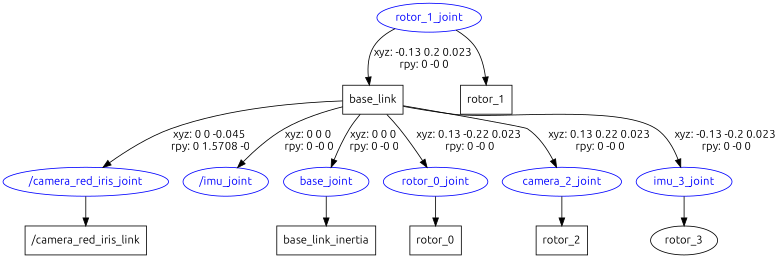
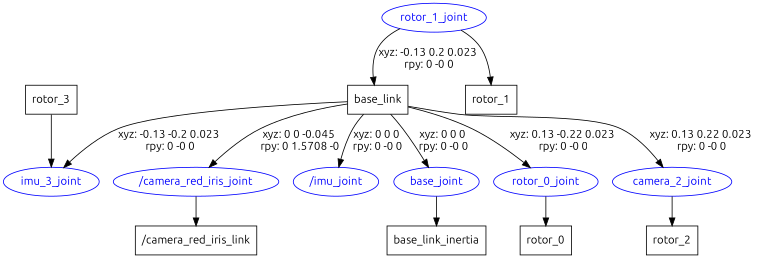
(684, 207) -> (51, 137)
(684, 240) -> (51, 100)
